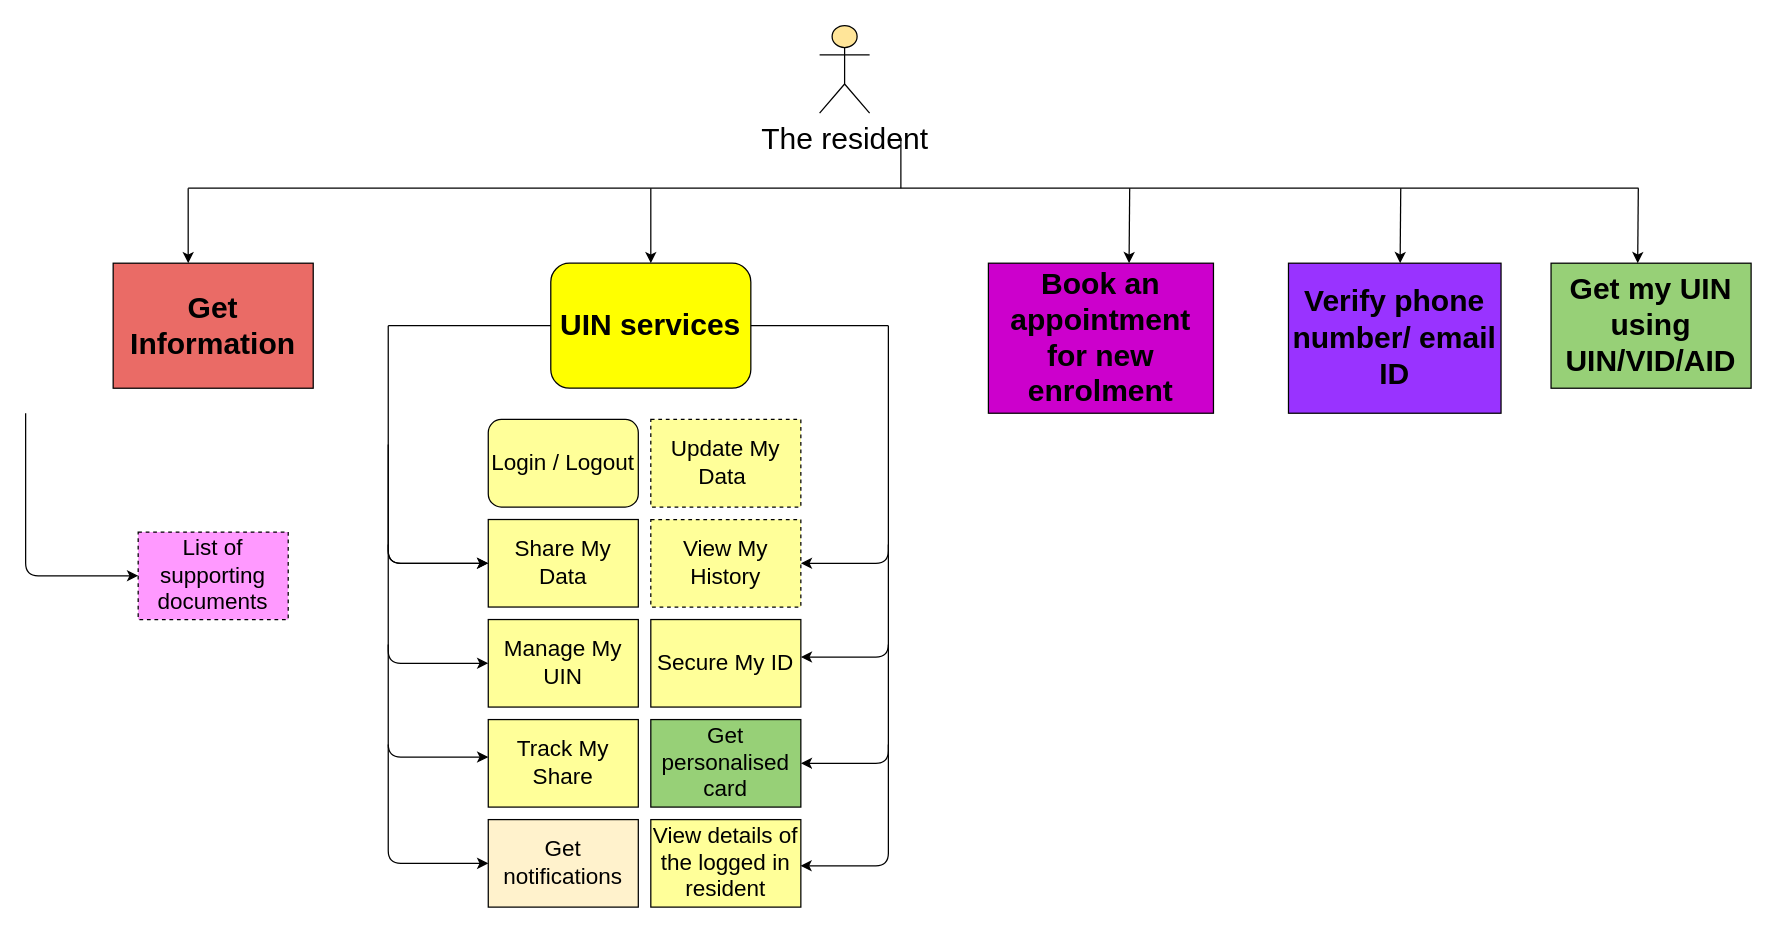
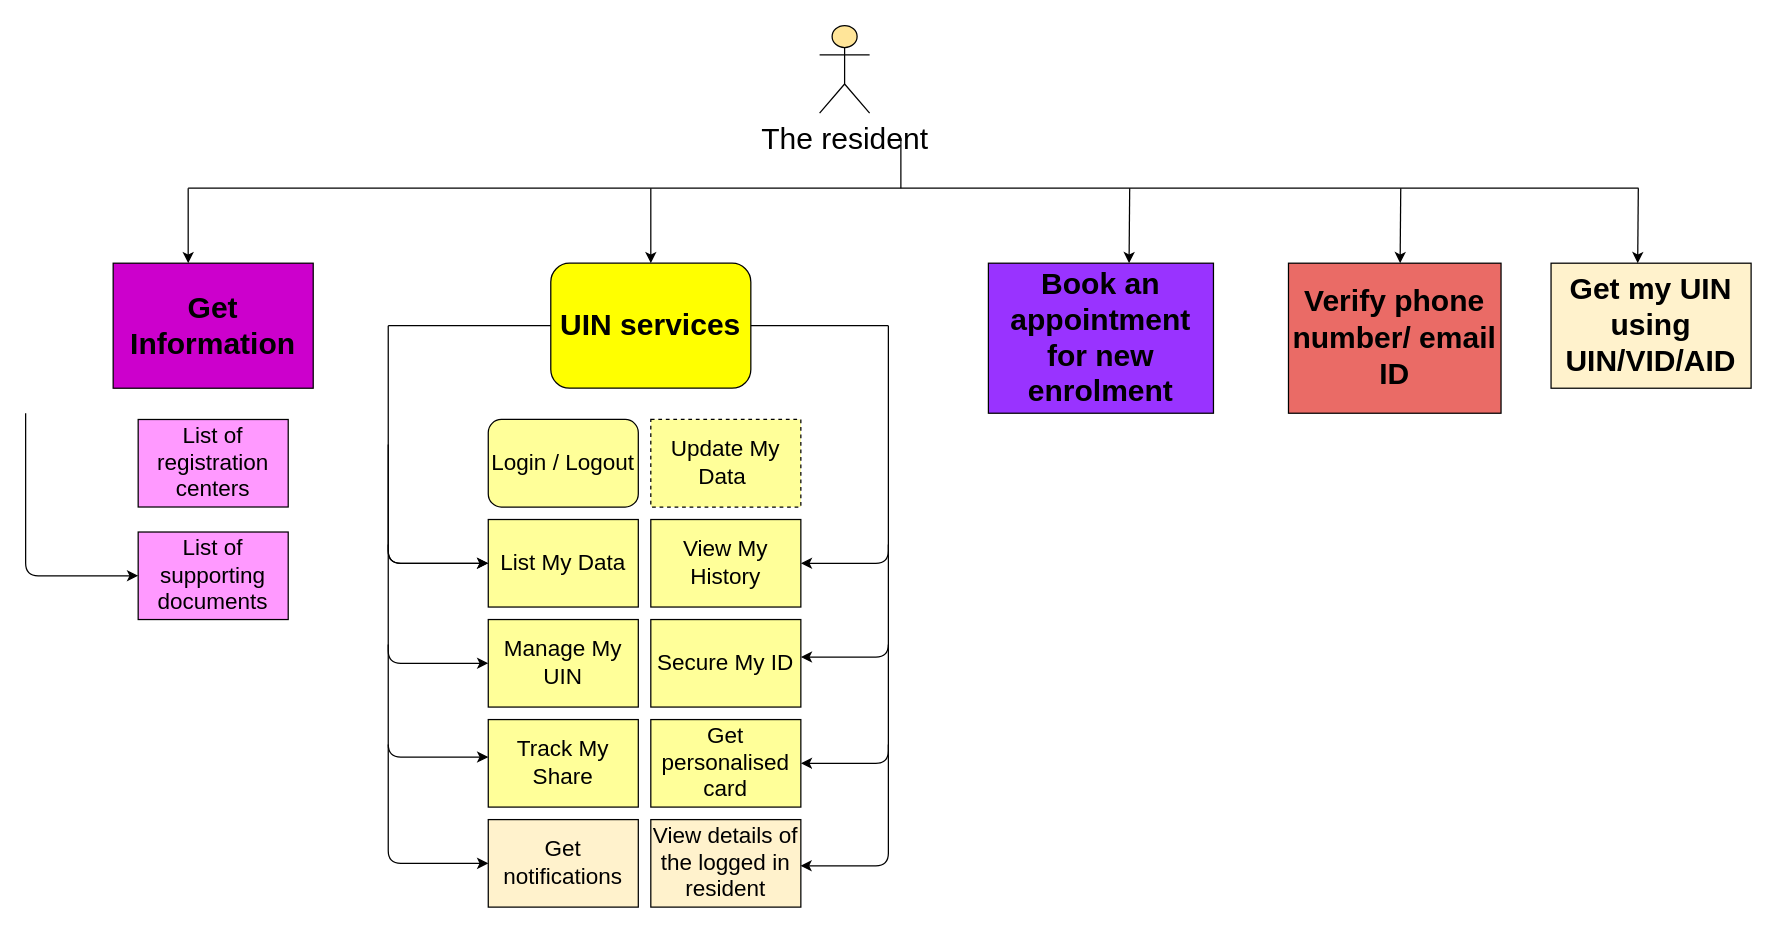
(213, 326) -> (213, 326)
(1651, 326) -> (1651, 326)
(1101, 338) -> (1101, 338)
(1394, 338) -> (1394, 338)
none -> (213, 463)
(563, 563) -> (563, 563)
(726, 563) -> (726, 563)
(213, 576) -> (213, 576)
(726, 763) -> (726, 763)
(726, 863) -> (726, 863)
